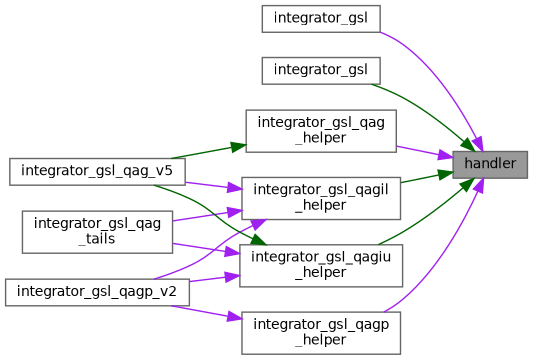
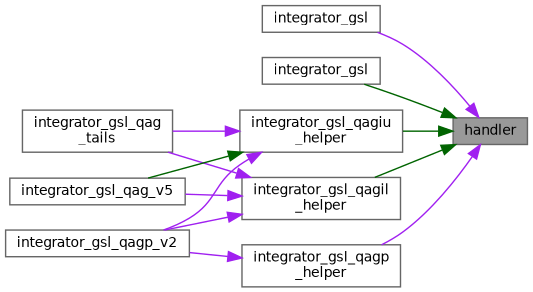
(321, 131) -> none
